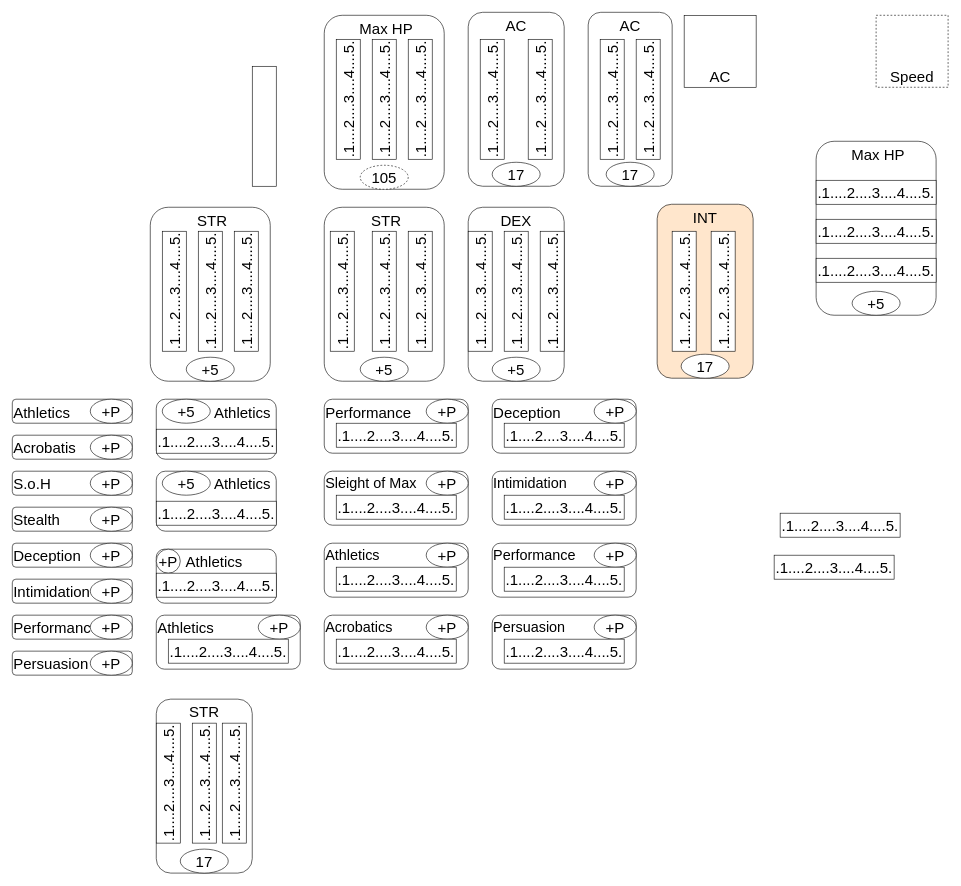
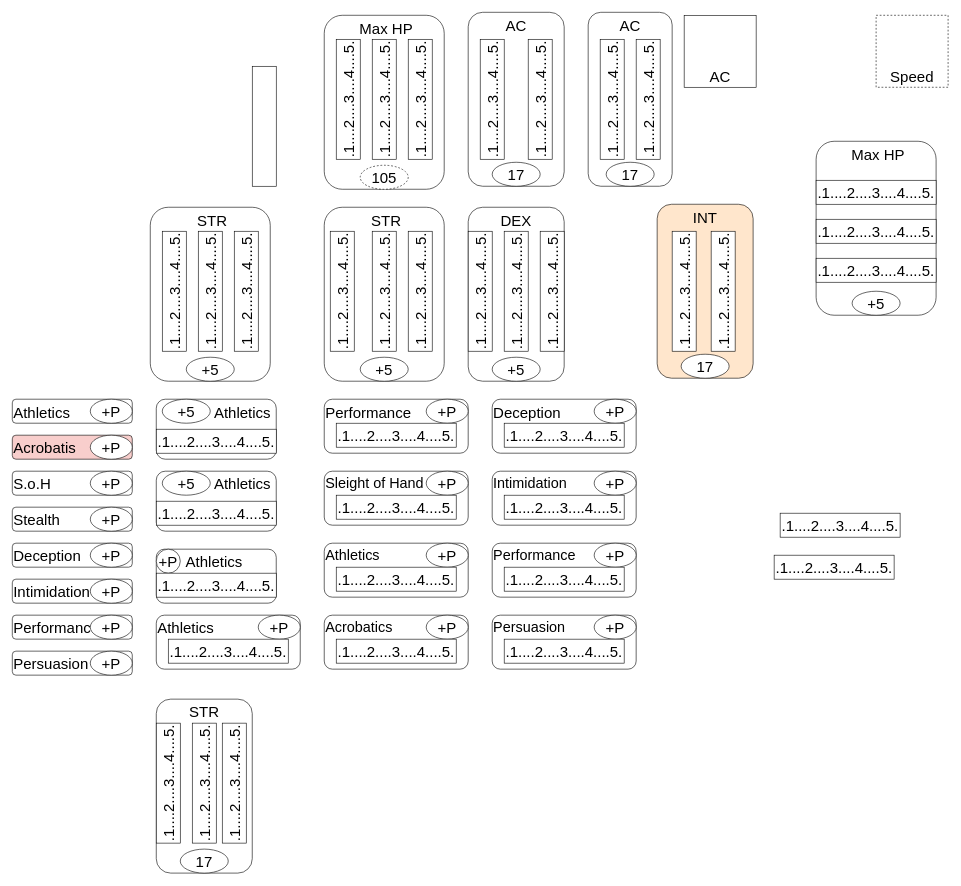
(72, 447) -> (72, 447)
(350, 480) -> (352, 480)
